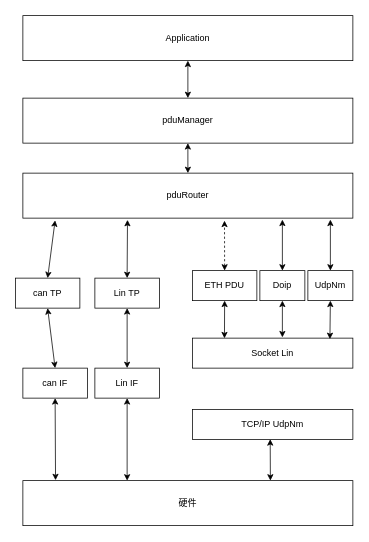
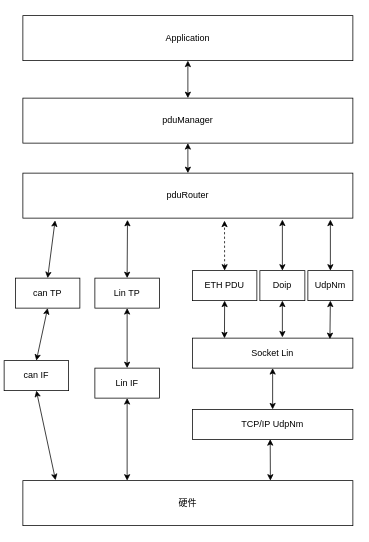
(55, 383) -> (36, 375)
none -> (273, 389)
